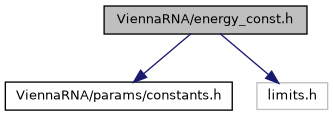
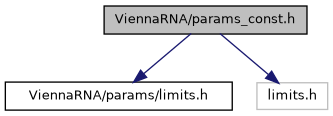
(206, 20) -> (206, 20)
(119, 96) -> (119, 96)
